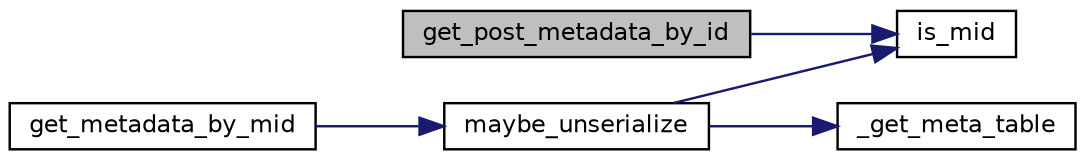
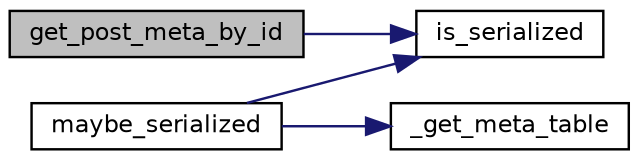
(577, 34) -> (157, 34)
(957, 34) -> (510, 34)
(163, 126) -> none
(577, 126) -> (157, 126)
